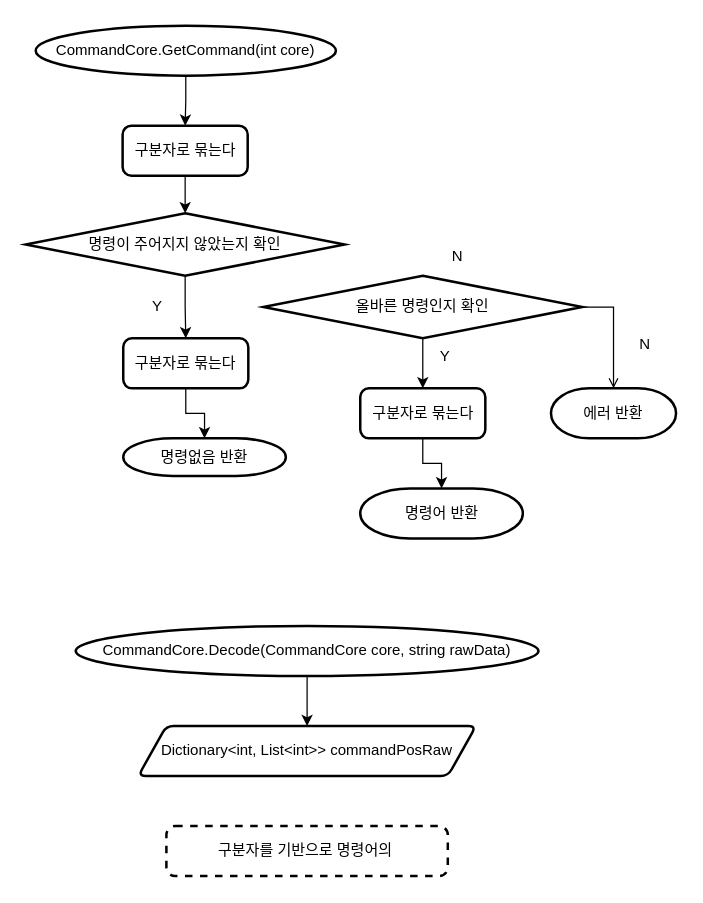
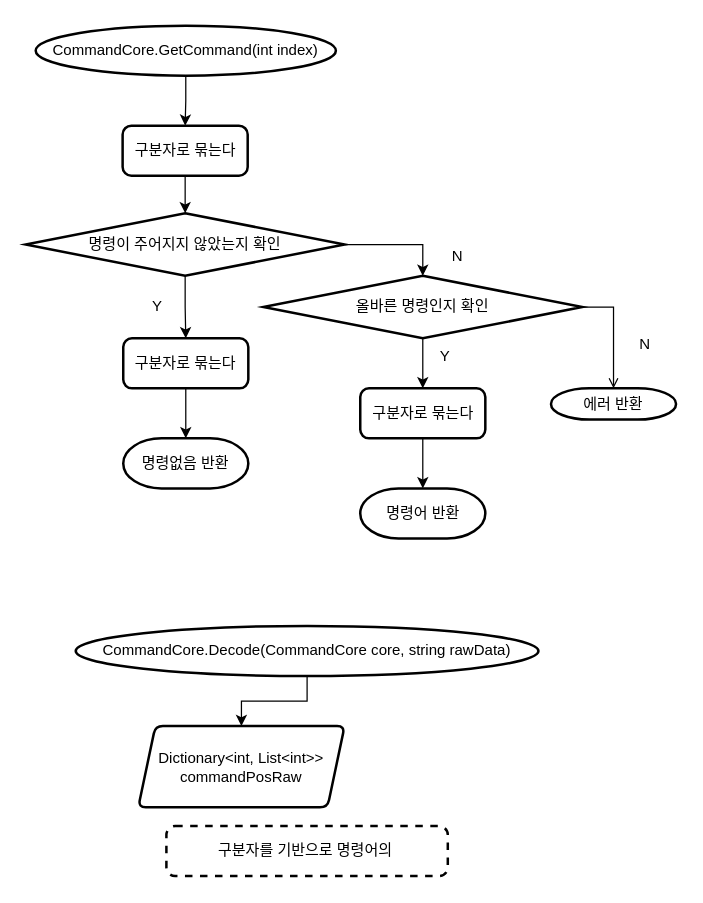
(186, 51) -> (186, 51)
none -> (396, 244)
(613, 413) -> (613, 404)
(204, 457) -> (186, 463)
(441, 513) -> (423, 513)
(307, 751) -> (241, 766)
